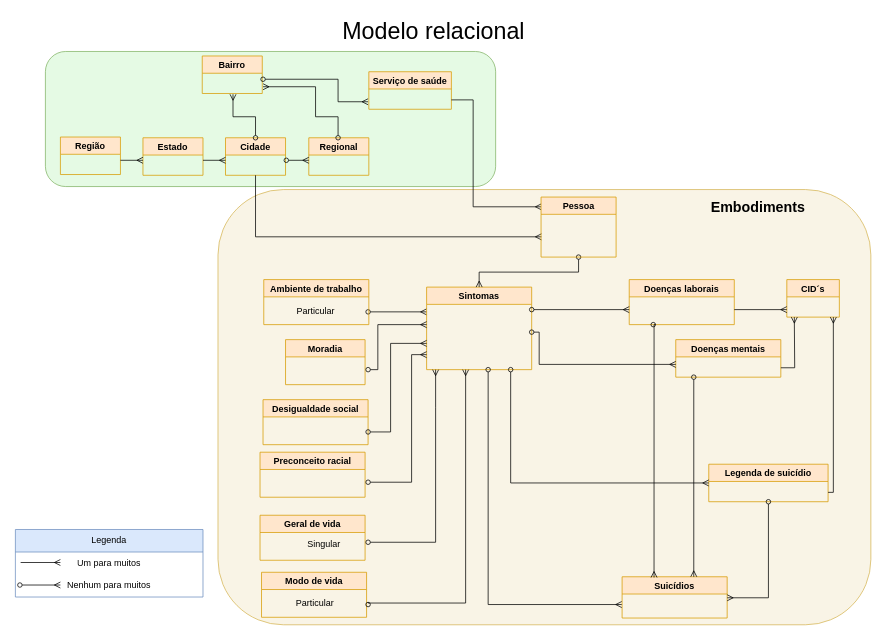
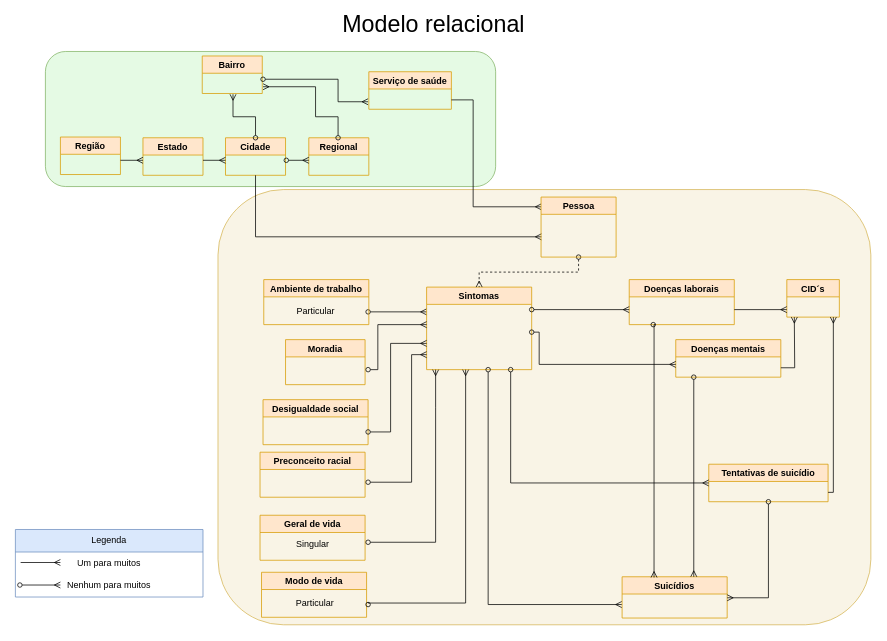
(435, 30) -> (435, 23)
(759, 208) -> none
(527, 272) -> (527, 272)
(768, 473) -> (768, 473)
(324, 544) -> (312, 544)
